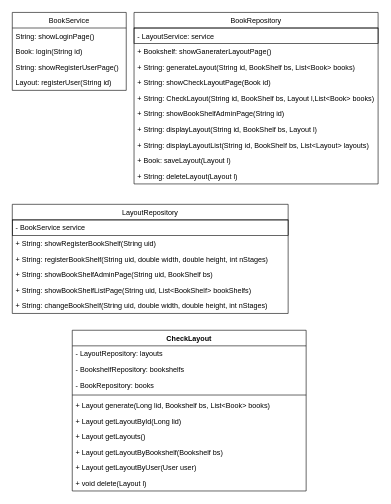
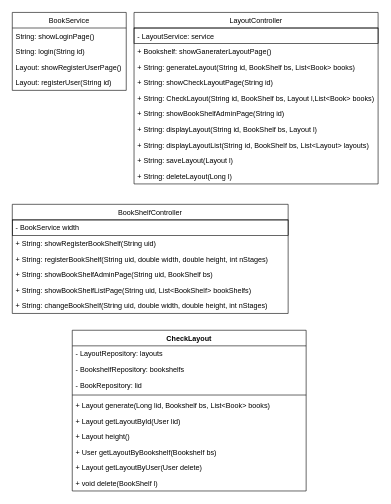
(256, 20) -> (256, 20)
(53, 52) -> (56, 52)
(72, 67) -> (73, 67)
(208, 83) -> (211, 83)
(189, 161) -> (192, 161)
(195, 176) -> (191, 176)
(150, 212) -> (150, 212)
(54, 228) -> (50, 228)
(118, 385) -> (112, 385)
(135, 421) -> (135, 421)
(116, 437) -> (107, 437)
(158, 452) -> (154, 452)
(143, 468) -> (146, 468)
(116, 484) -> (121, 484)
